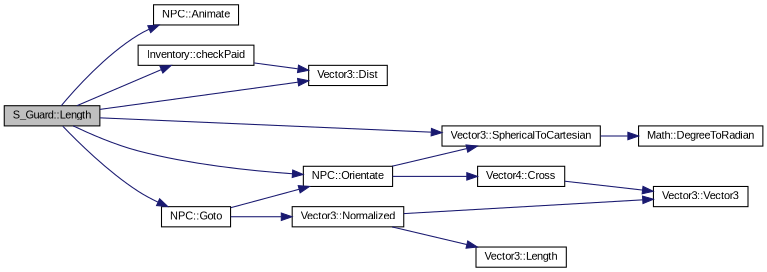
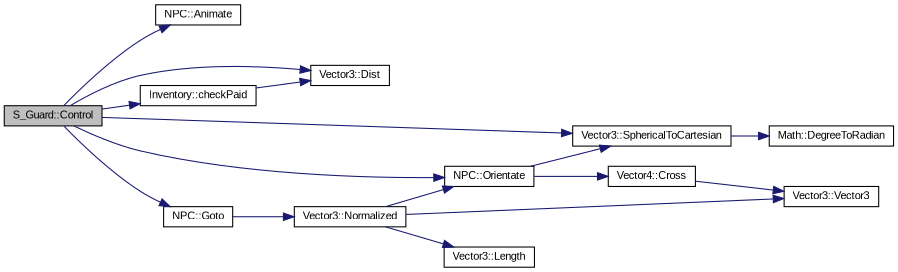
(52, 116) -> (53, 116)
(265, 198) -> (414, 198)
